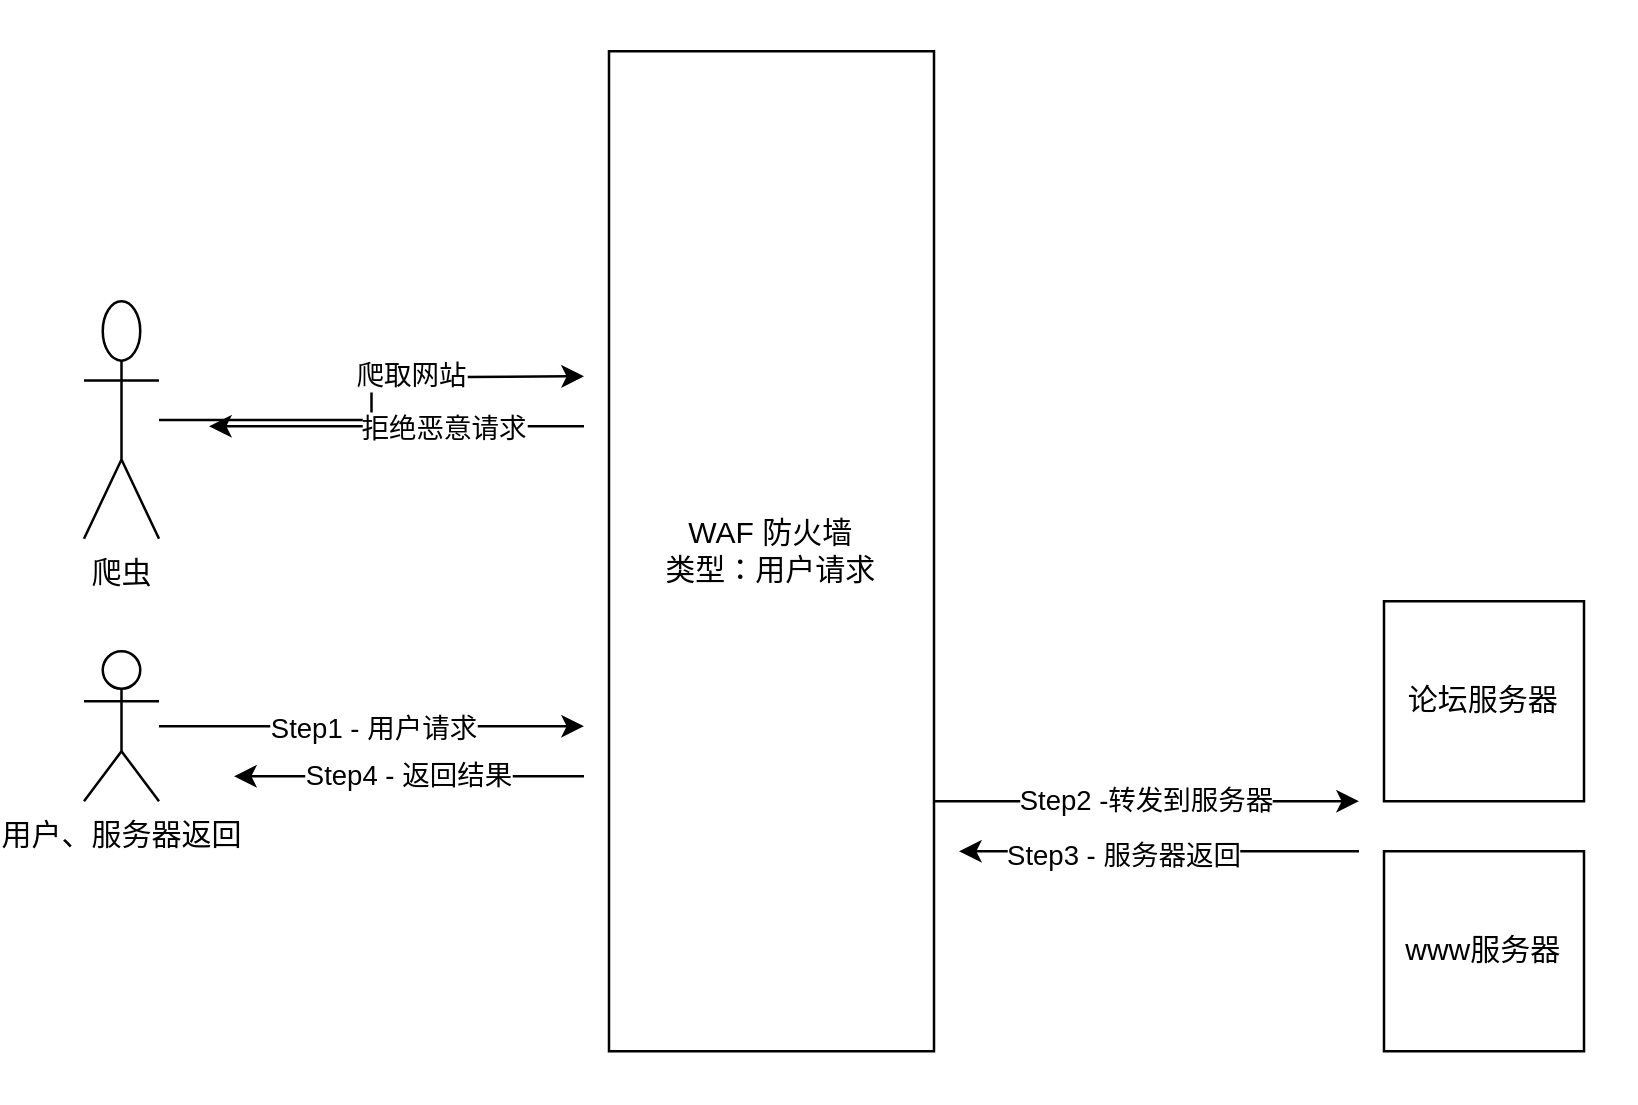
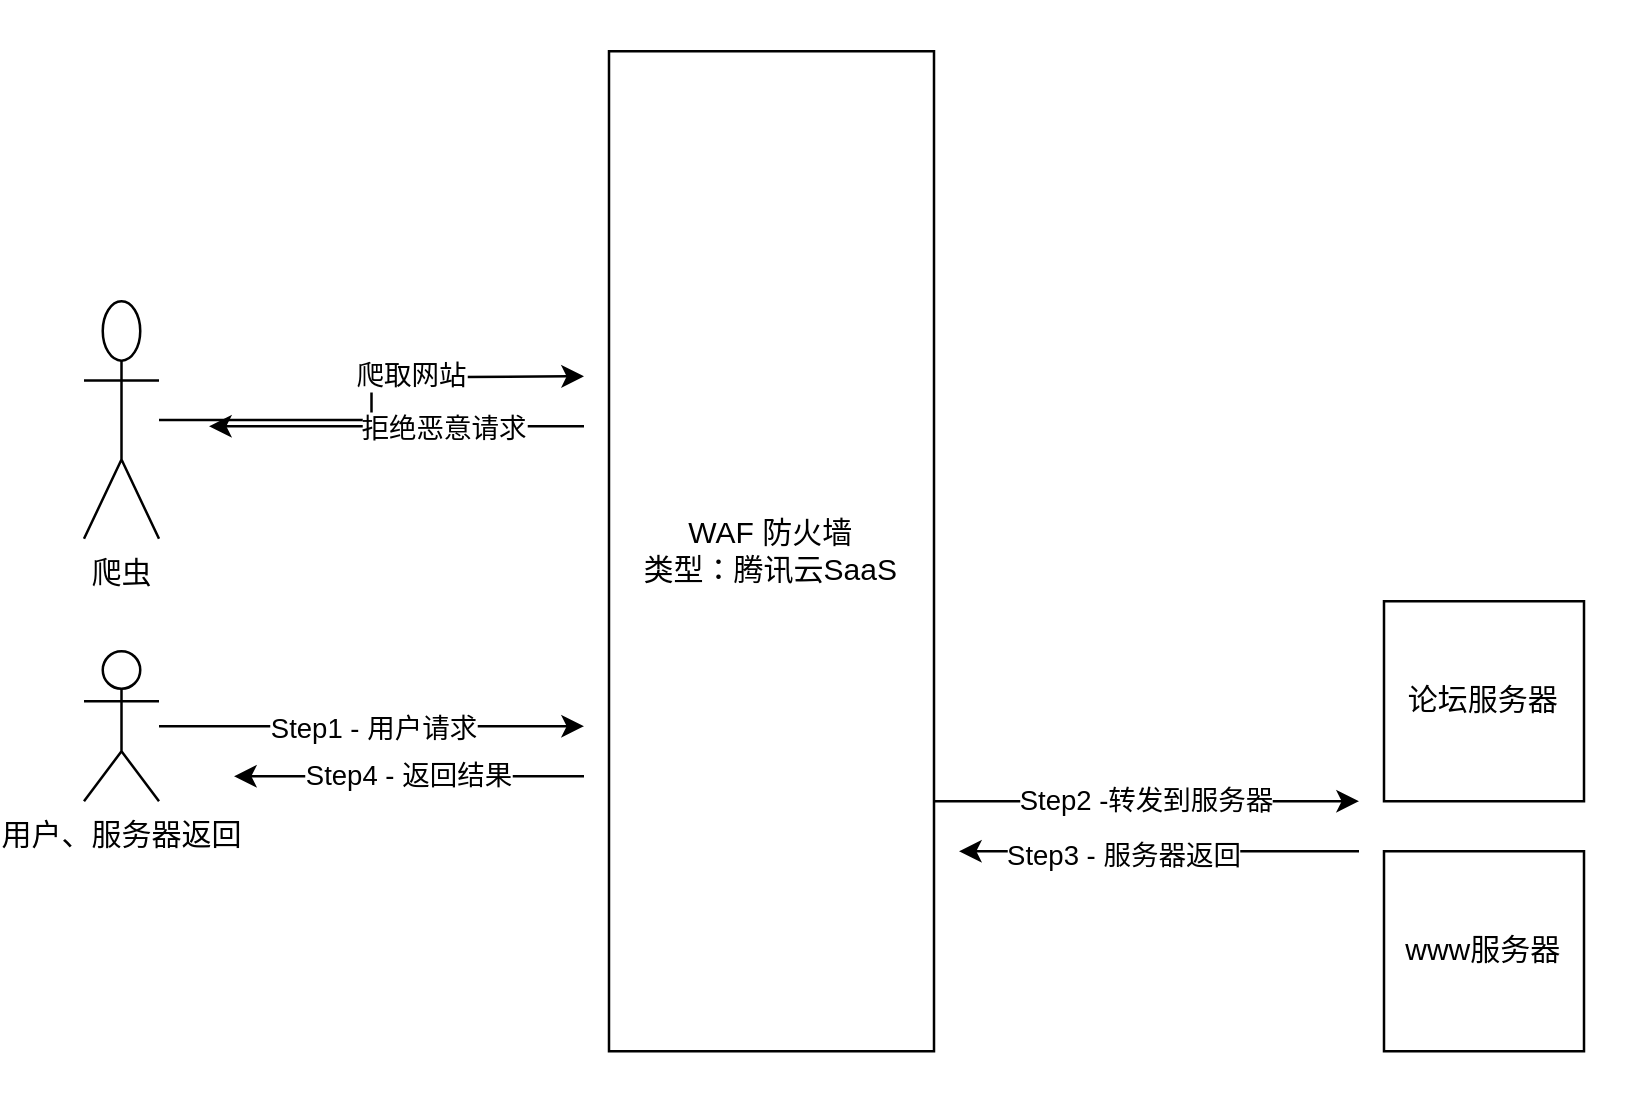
(771, 551) -> (771, 551)
